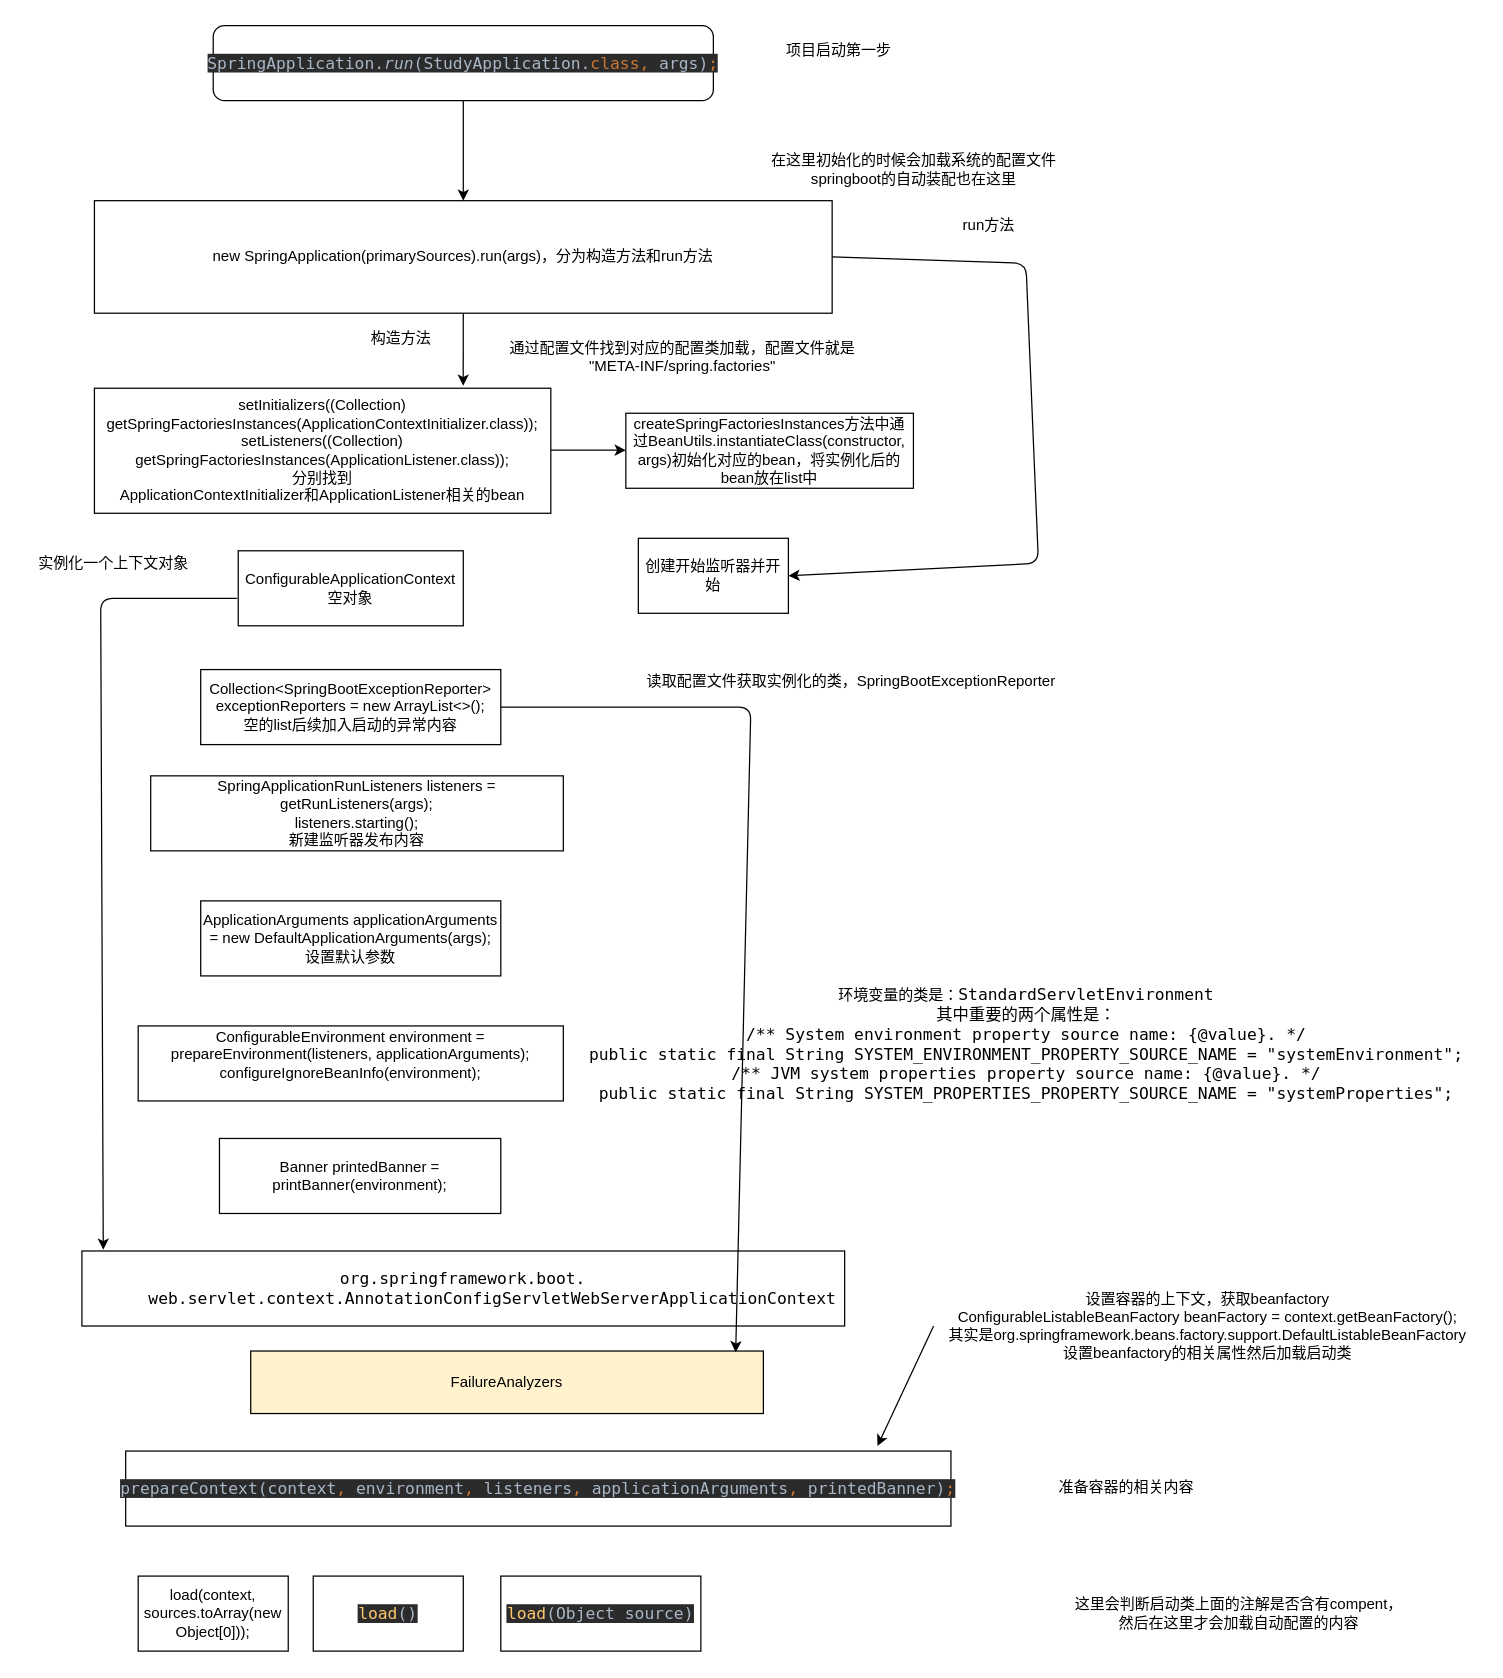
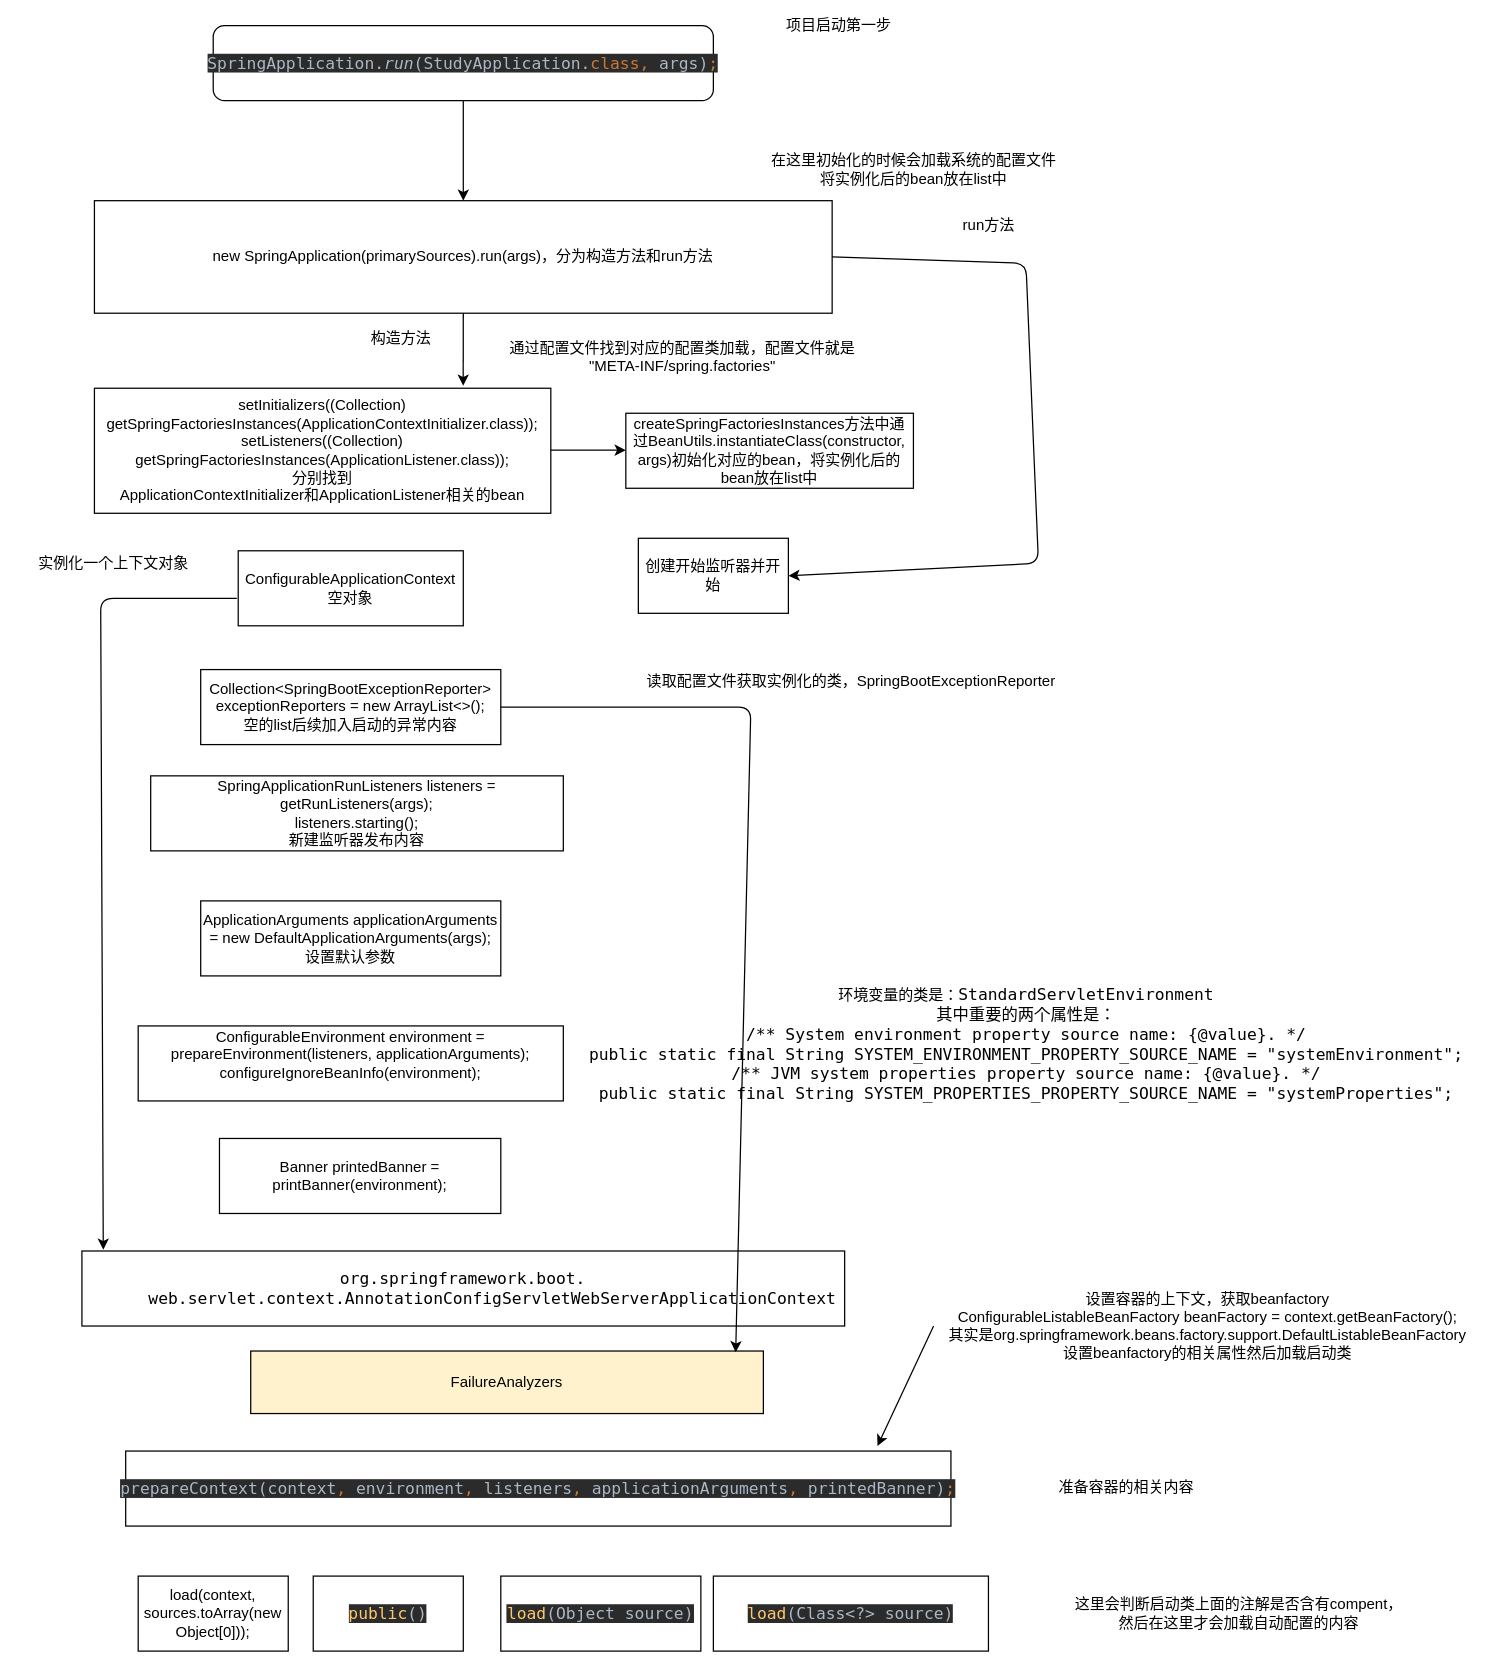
(838, 51) -> (838, 26)
(914, 169) -> (914, 169)
(388, 1613) -> (388, 1613)
none -> (851, 1613)
